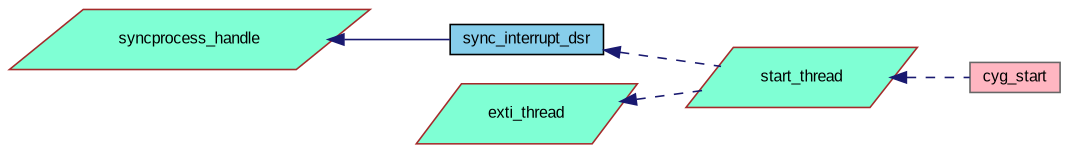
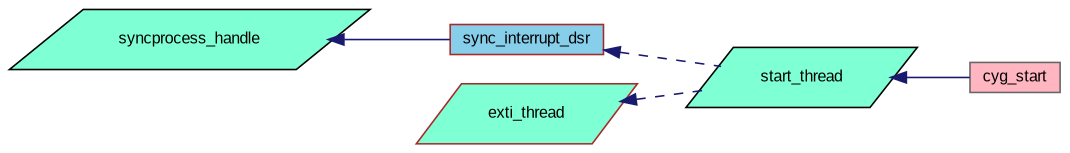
(190, 40) -> (190, 40)
(527, 40) -> (527, 40)
(802, 77) -> (802, 77)
(938, 77) -> (938, 77)
